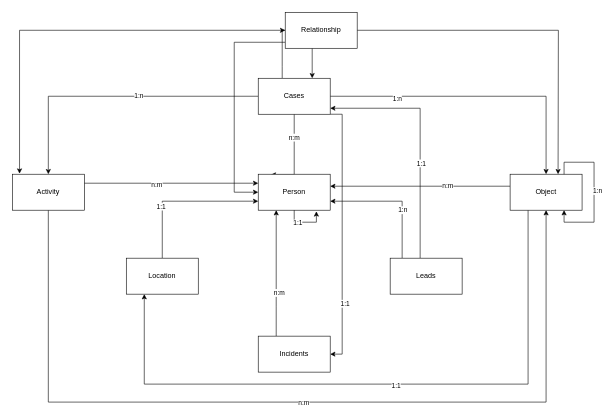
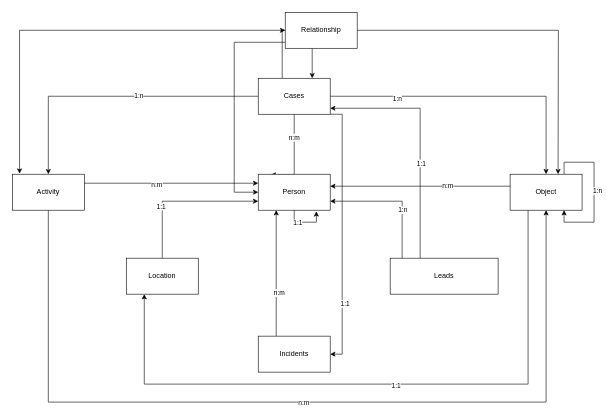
(426, 276) -> (444, 276)
